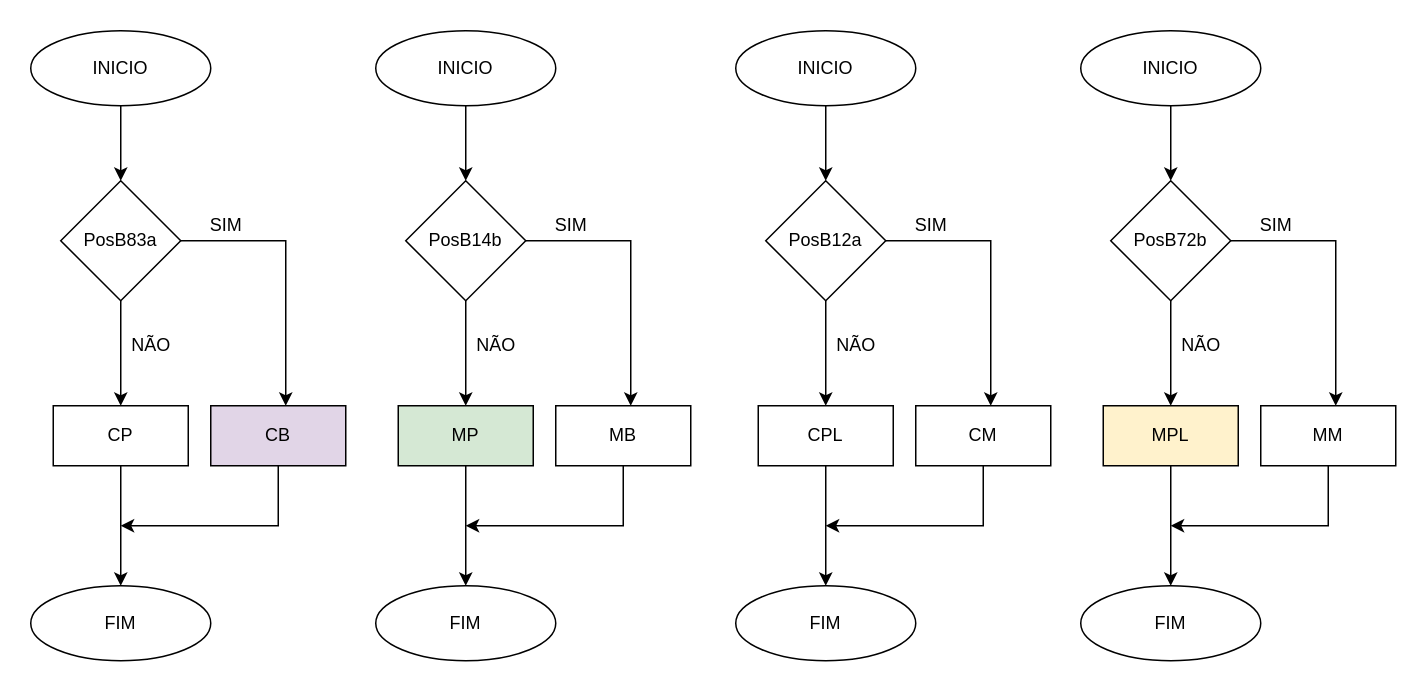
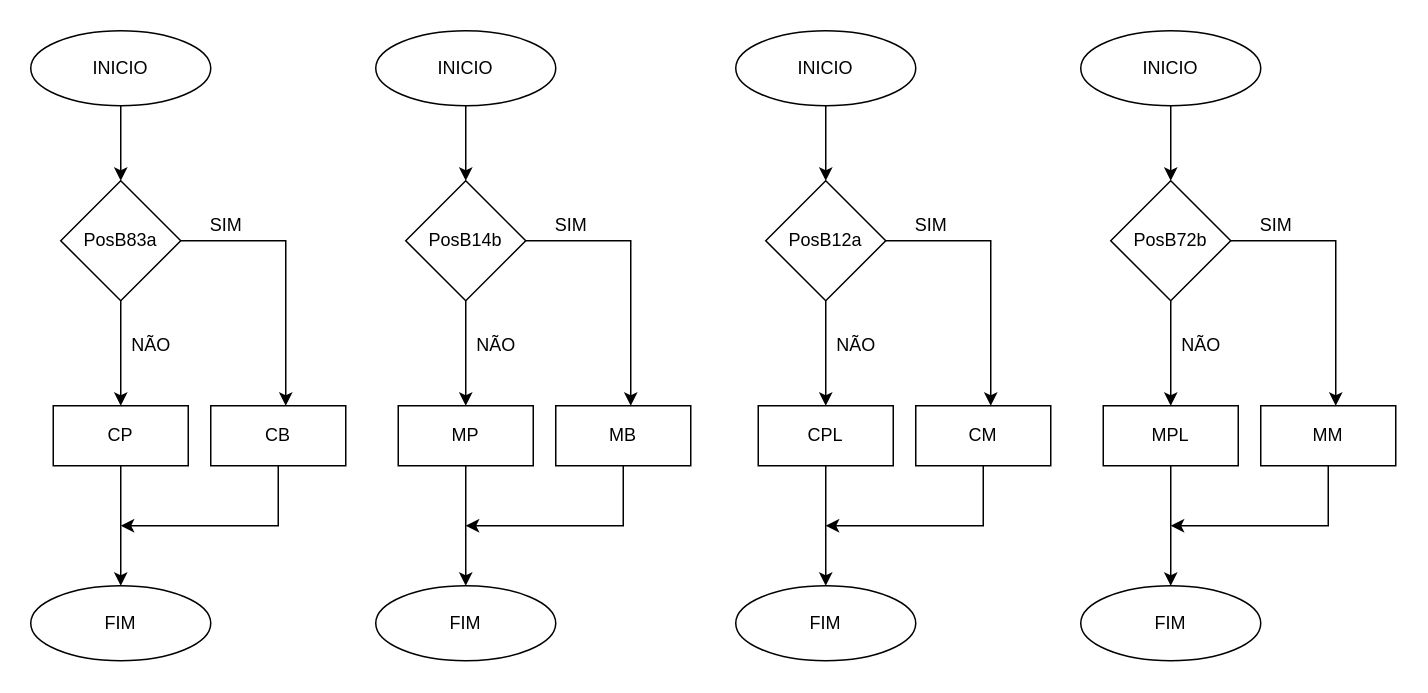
(278, 436) -> (278, 436)
(466, 436) -> (466, 436)
(1171, 436) -> (1171, 436)
